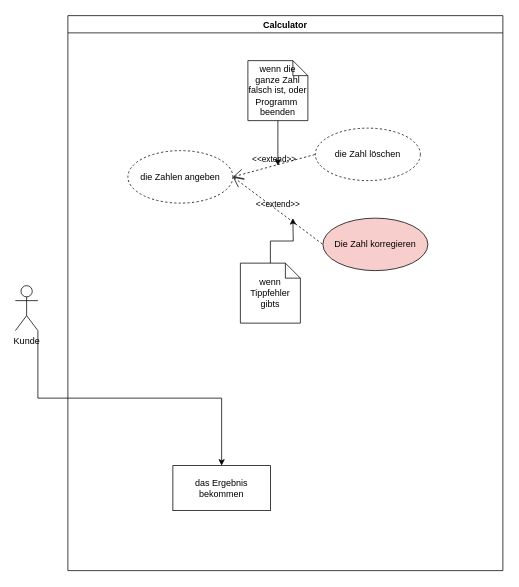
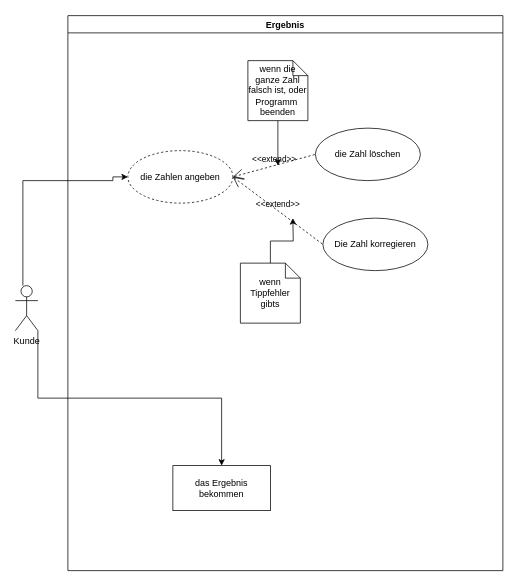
(285, 24) -> (285, 24)
(368, 154) -> (368, 154)
none -> (69, 180)
(375, 244) -> (375, 244)
